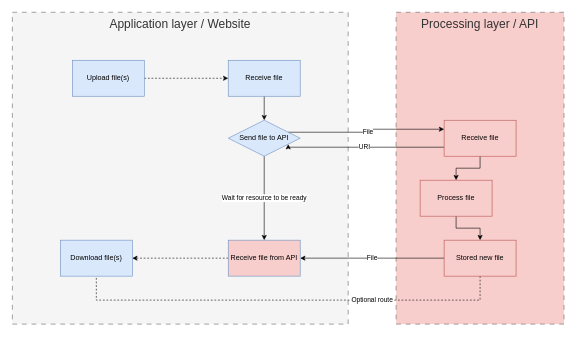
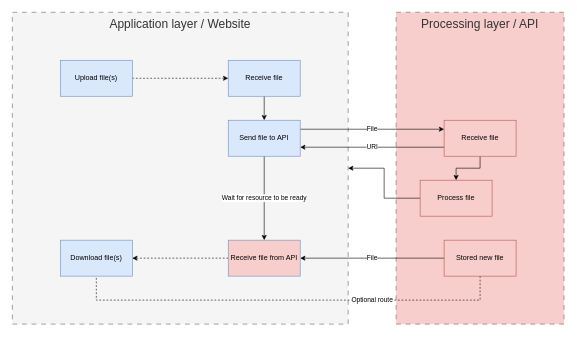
(108, 78) -> (96, 78)
(264, 138) -> (264, 138)
(480, 230) -> (384, 168)
